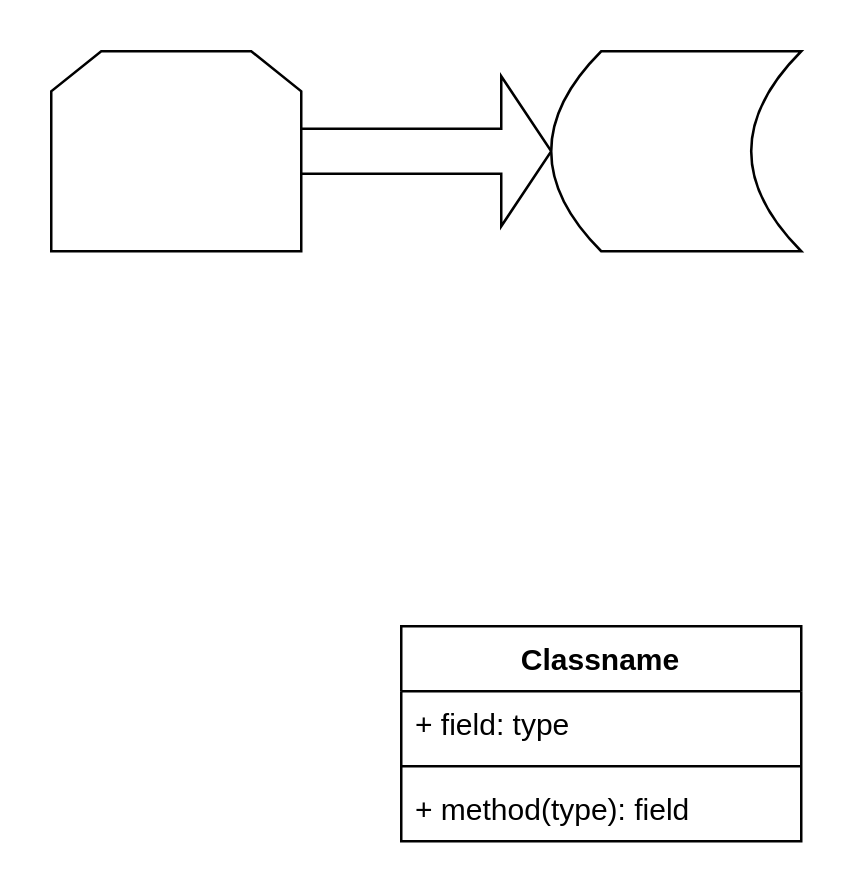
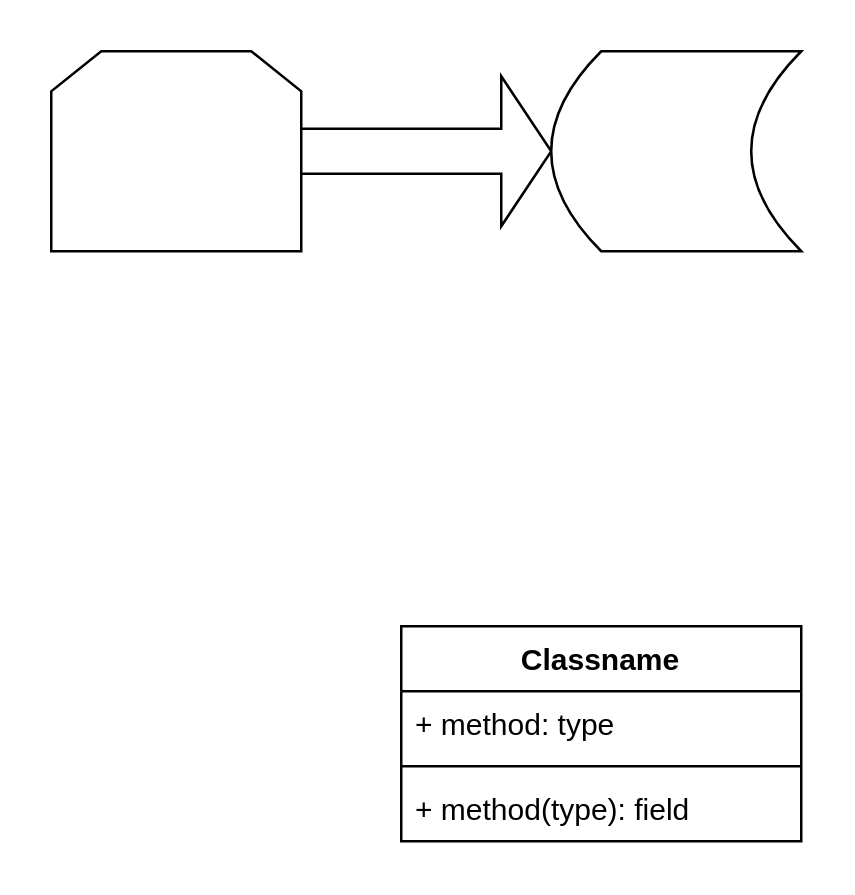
(505, 725) -> (521, 725)
